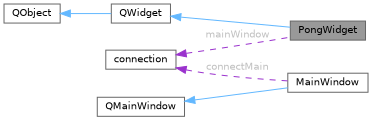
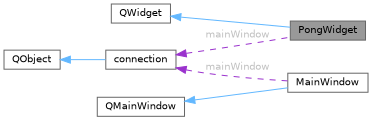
(91, 14) -> (88, 60)
(236, 67) -> (236, 67)
